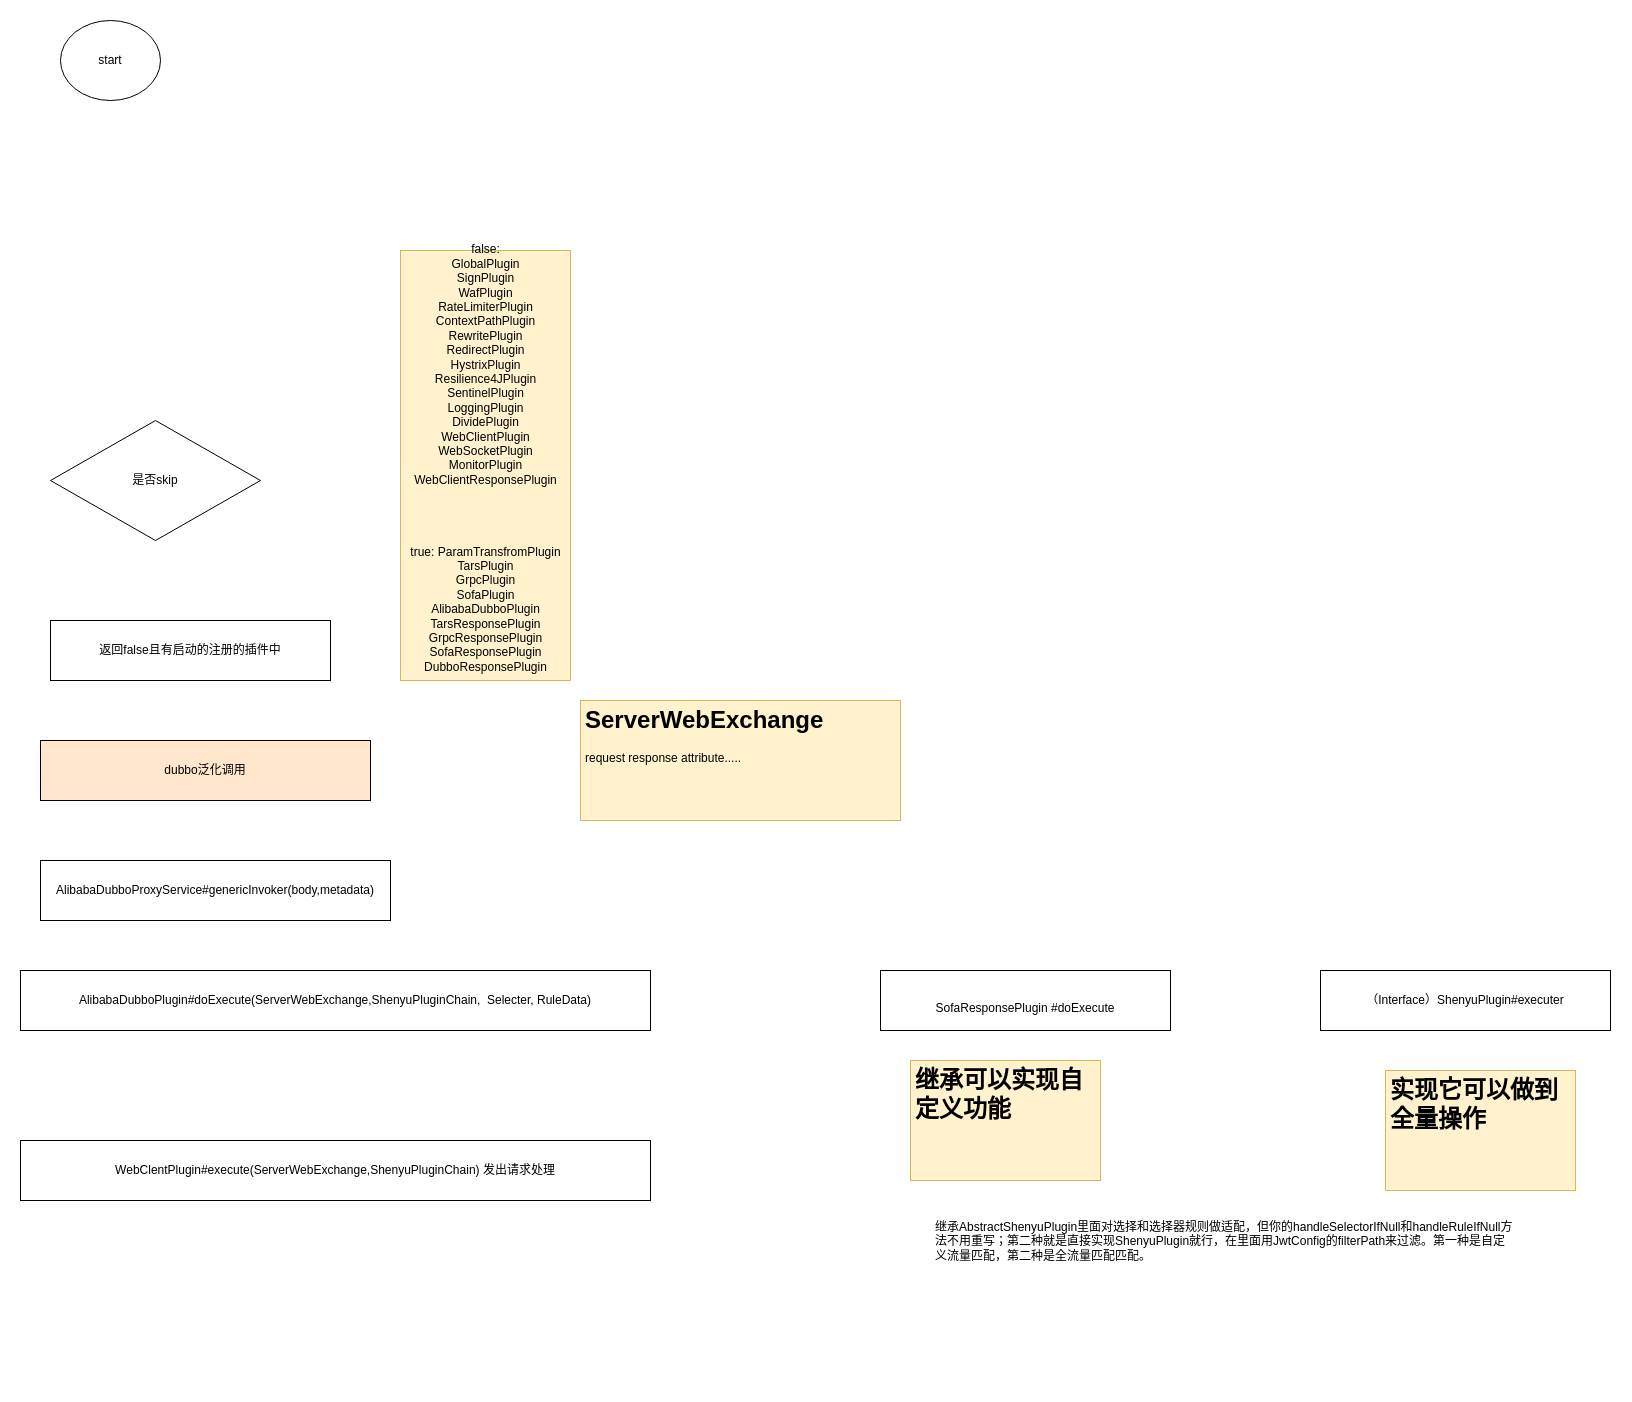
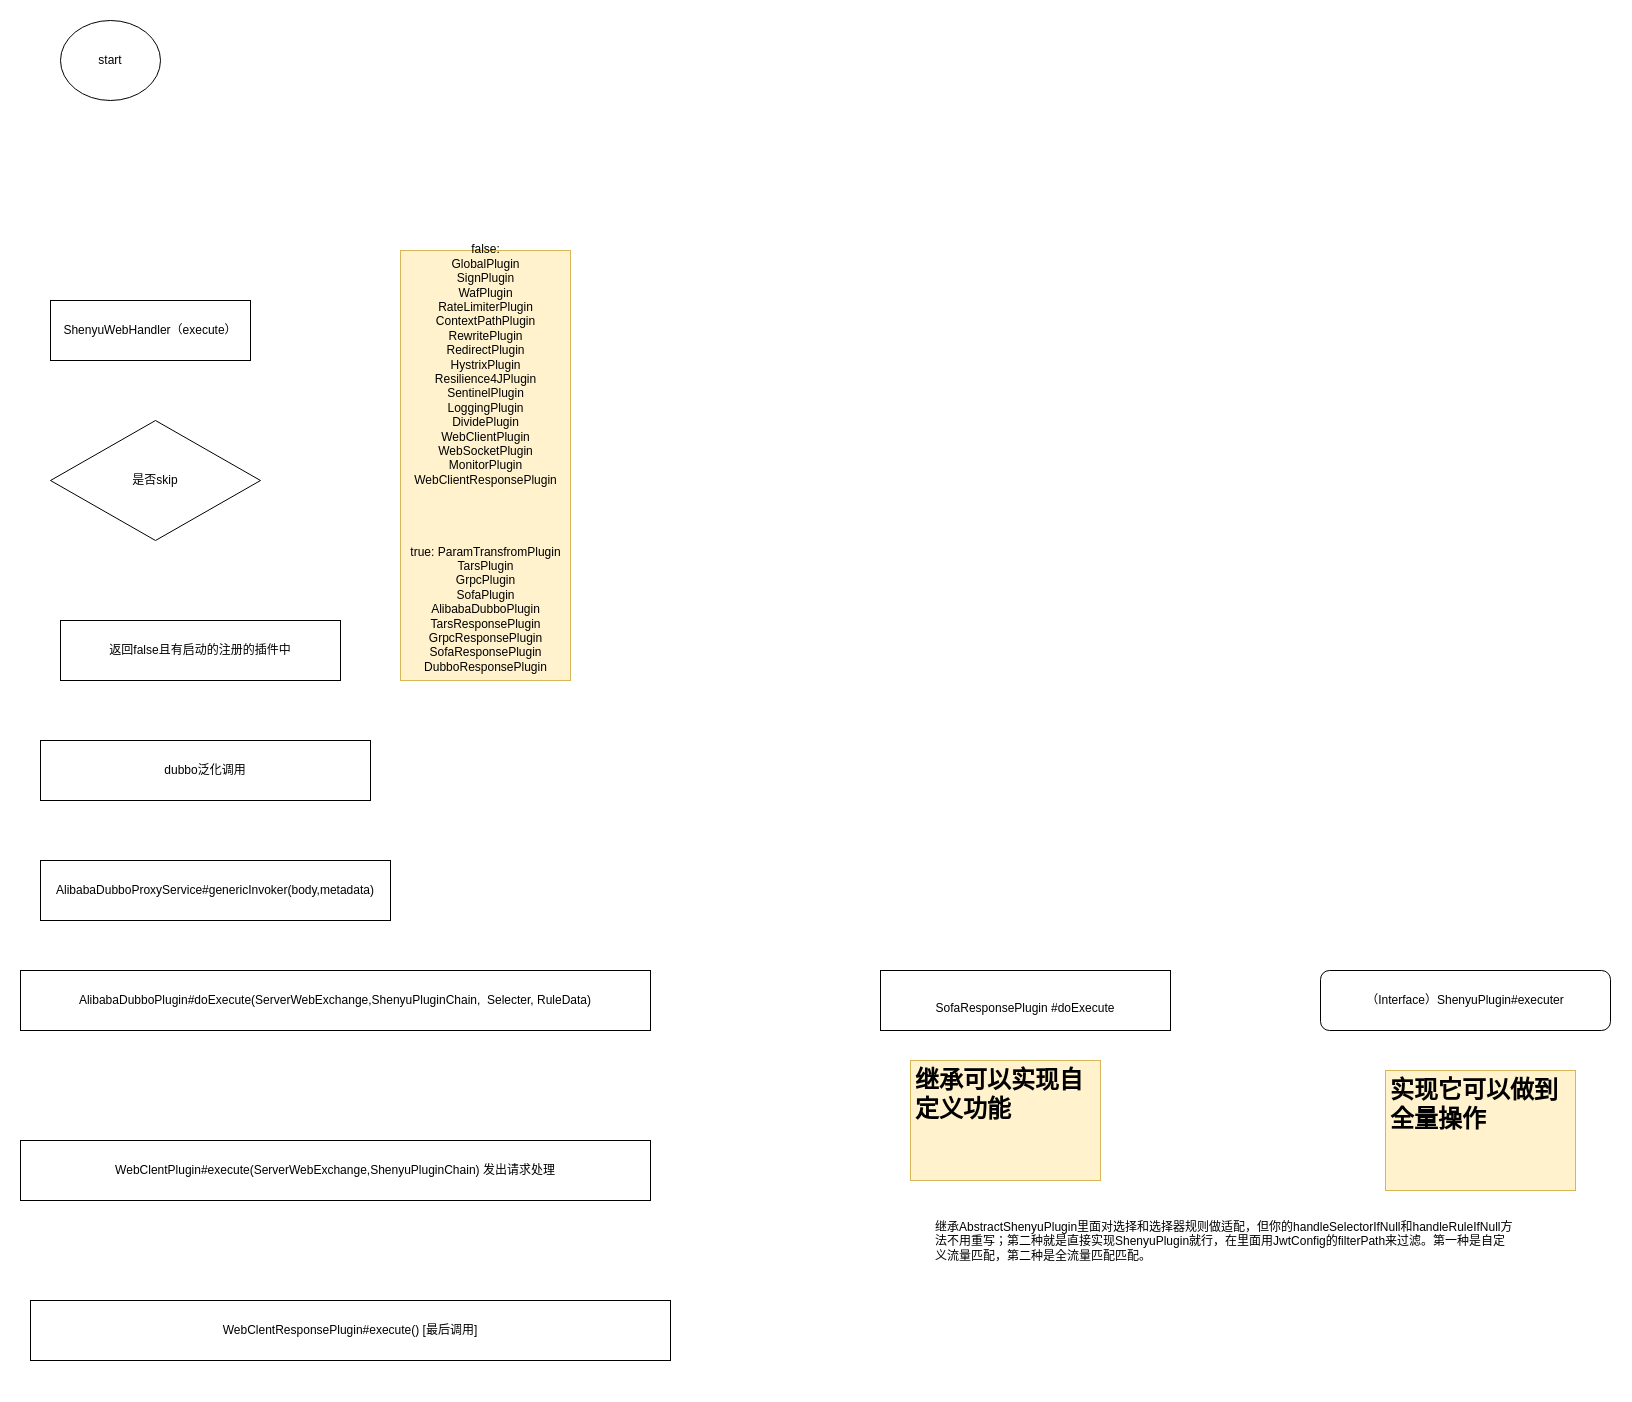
none -> (151, 331)
(191, 651) -> (201, 651)
(741, 761) -> none
(206, 771) -> (206, 771)
(1466, 1001) -> (1466, 1001)
none -> (351, 1331)
